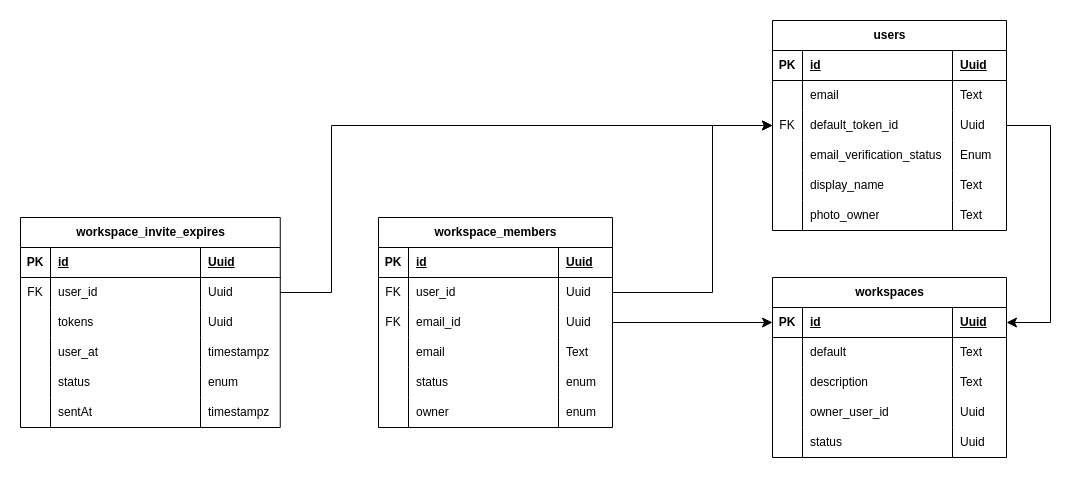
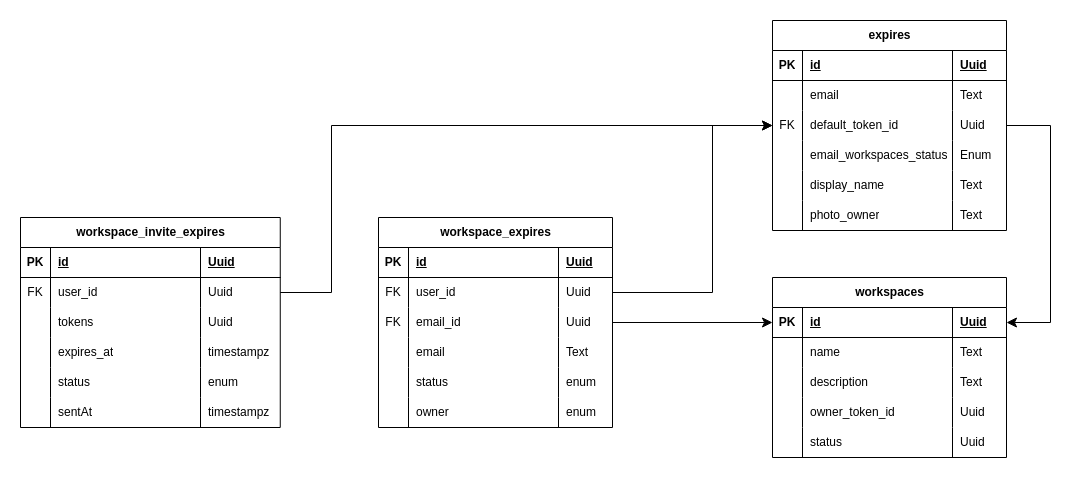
(890, 36) -> (890, 36)
(882, 156) -> (882, 156)
(496, 233) -> (496, 233)
(82, 353) -> (91, 353)
(832, 353) -> (824, 353)
(853, 413) -> (856, 413)
